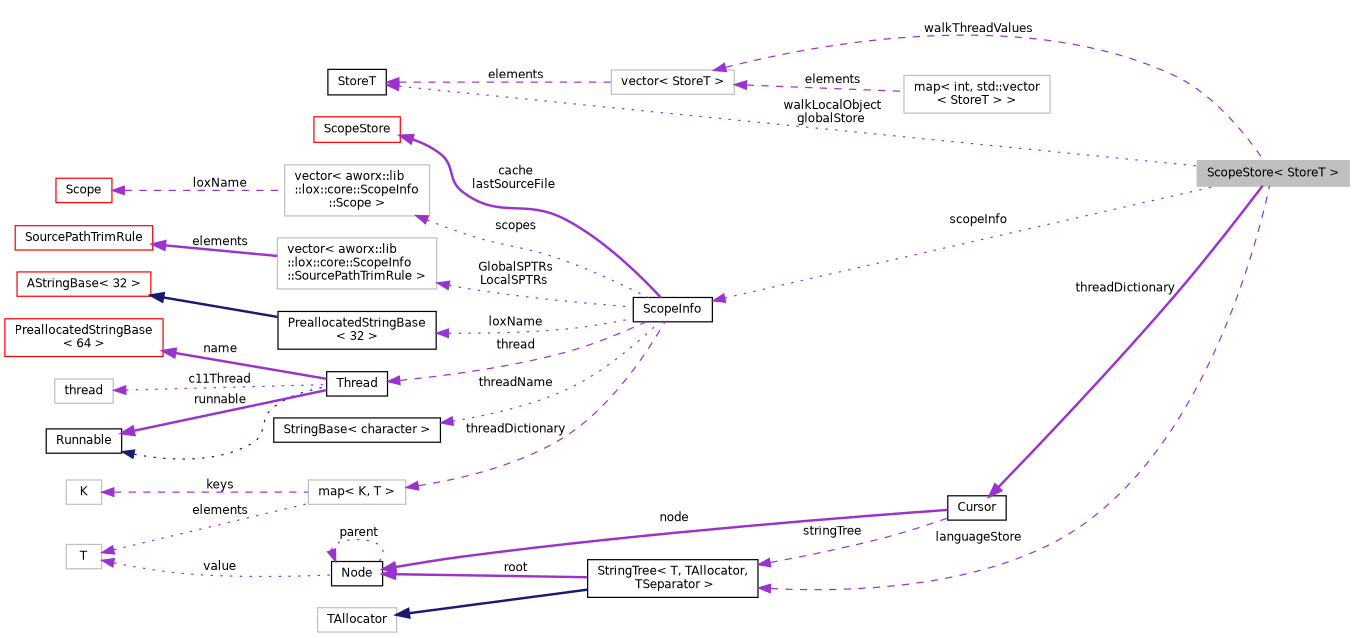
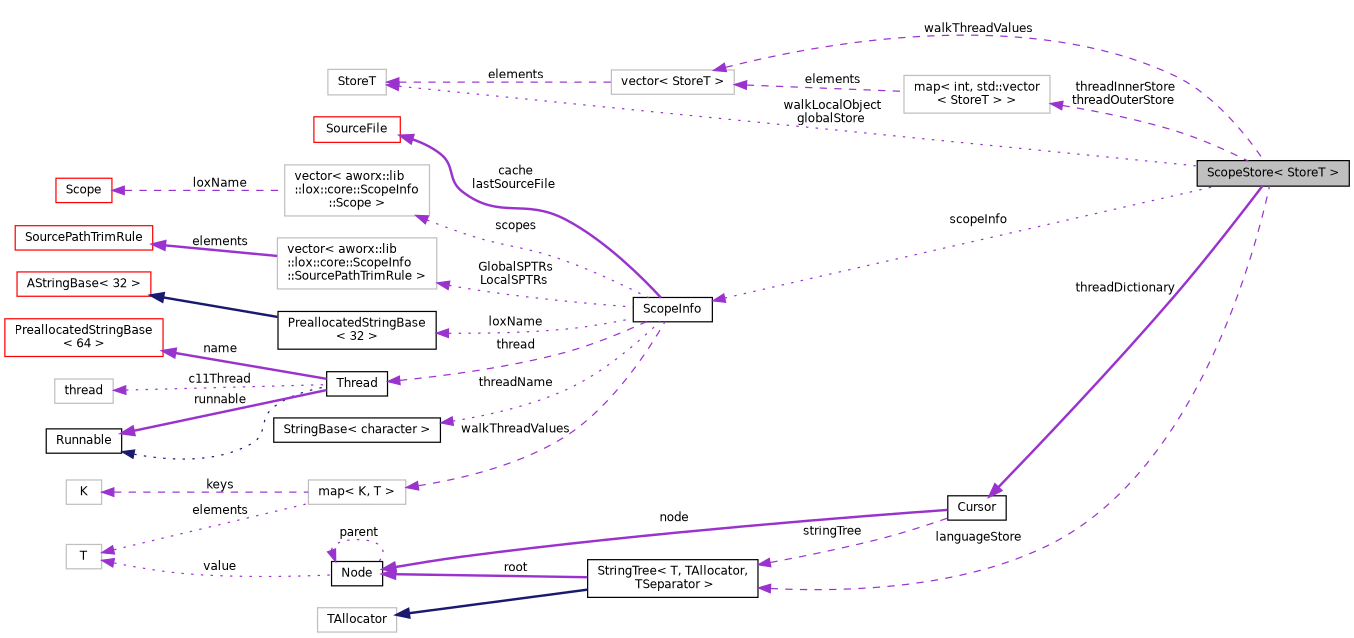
(357, 82) -> (357, 82)
none -> (1158, 126)
(357, 130) -> (357, 130)
(1273, 173) -> (1273, 173)
(514, 429) -> (514, 429)
